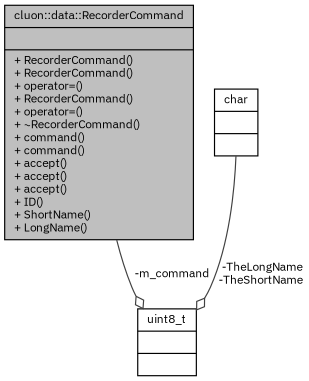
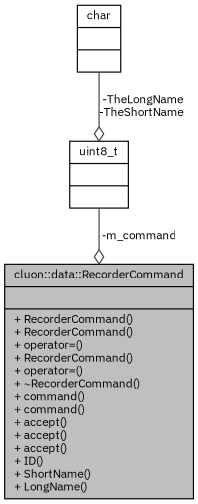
(125, 269) -> (99, 229)
